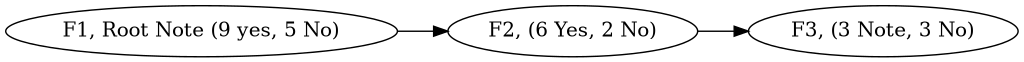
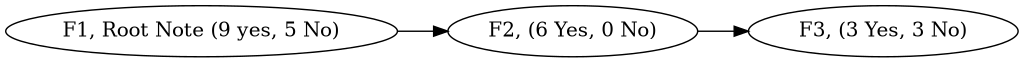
(573, 31) -> (573, 31)
(883, 31) -> (883, 31)
